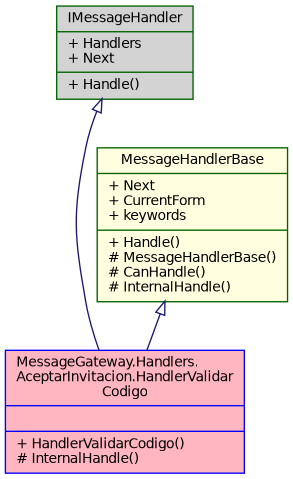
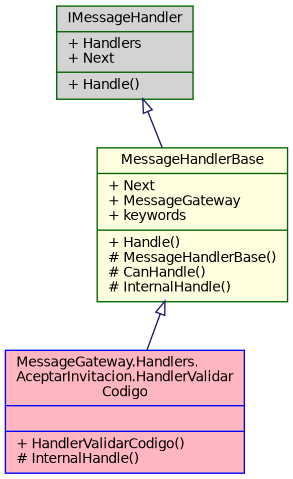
(157, 201) -> (175, 201)
(77, 231) -> (155, 130)
